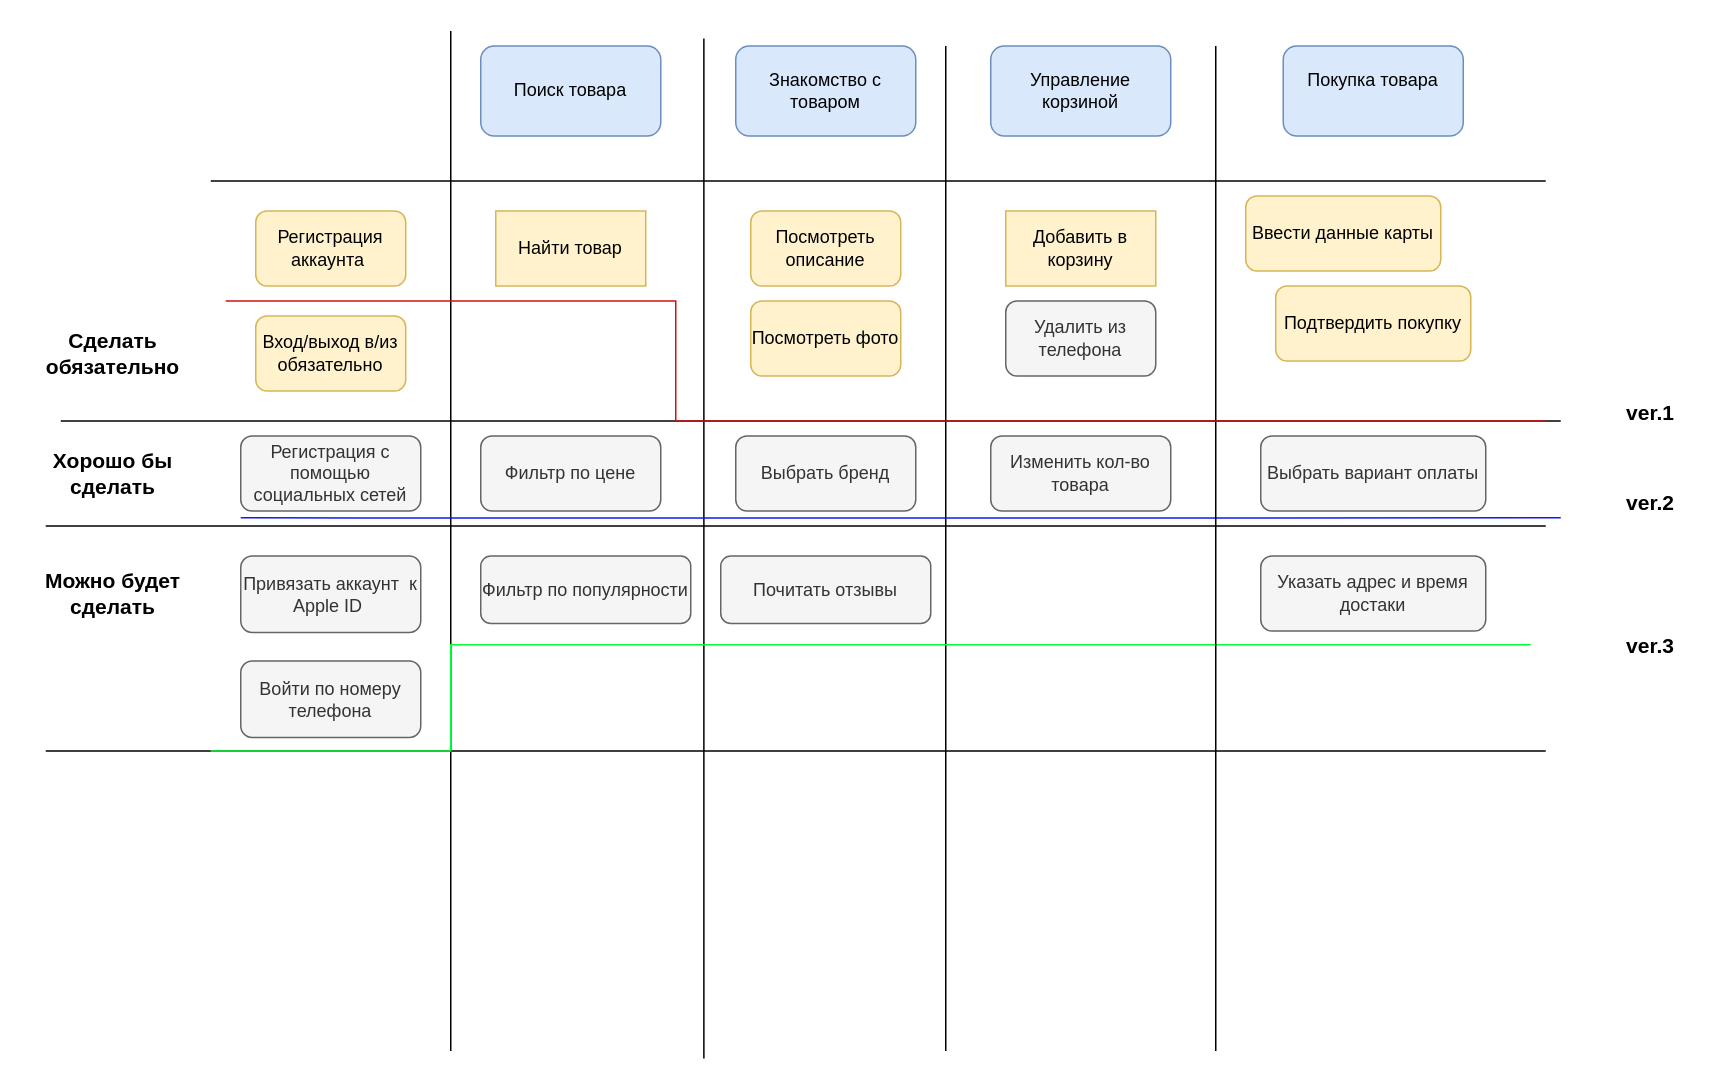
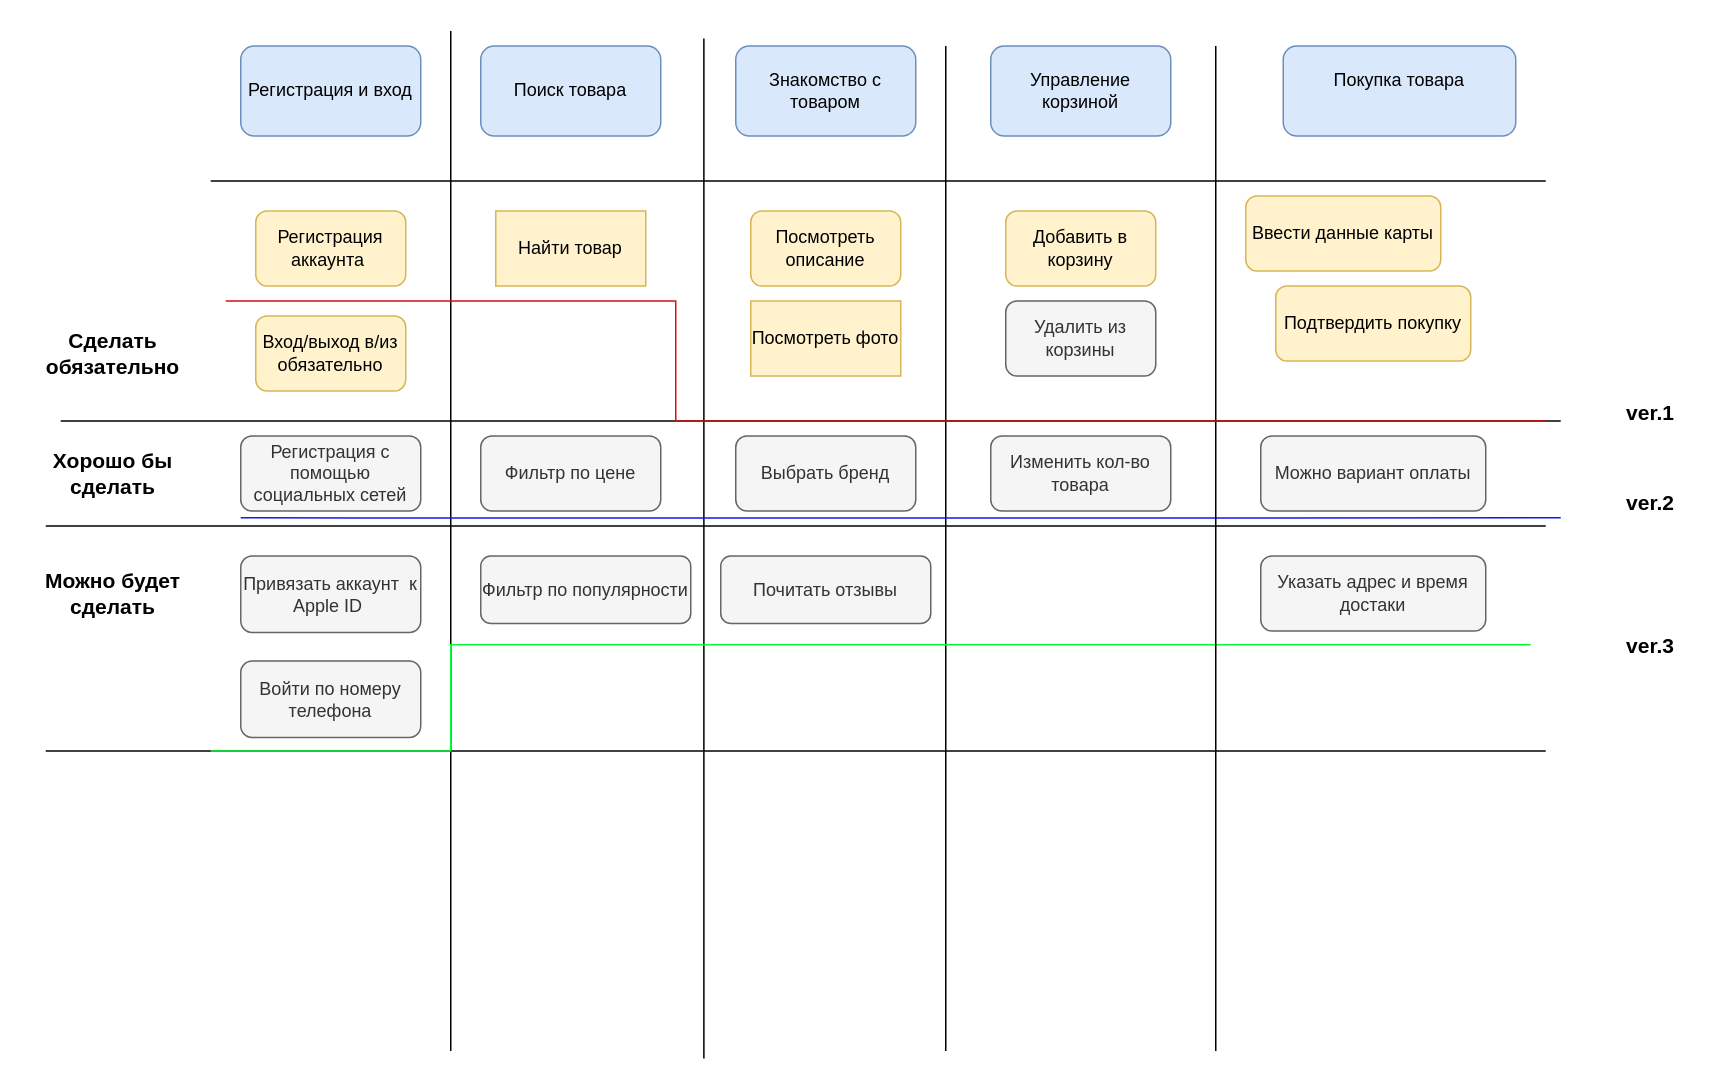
none -> (331, 91)
(1373, 91) -> (1400, 91)
(1081, 248) -> (1081, 248)
(826, 338) -> (826, 338)
(1081, 338) -> (1081, 338)
(1373, 473) -> (1373, 473)
